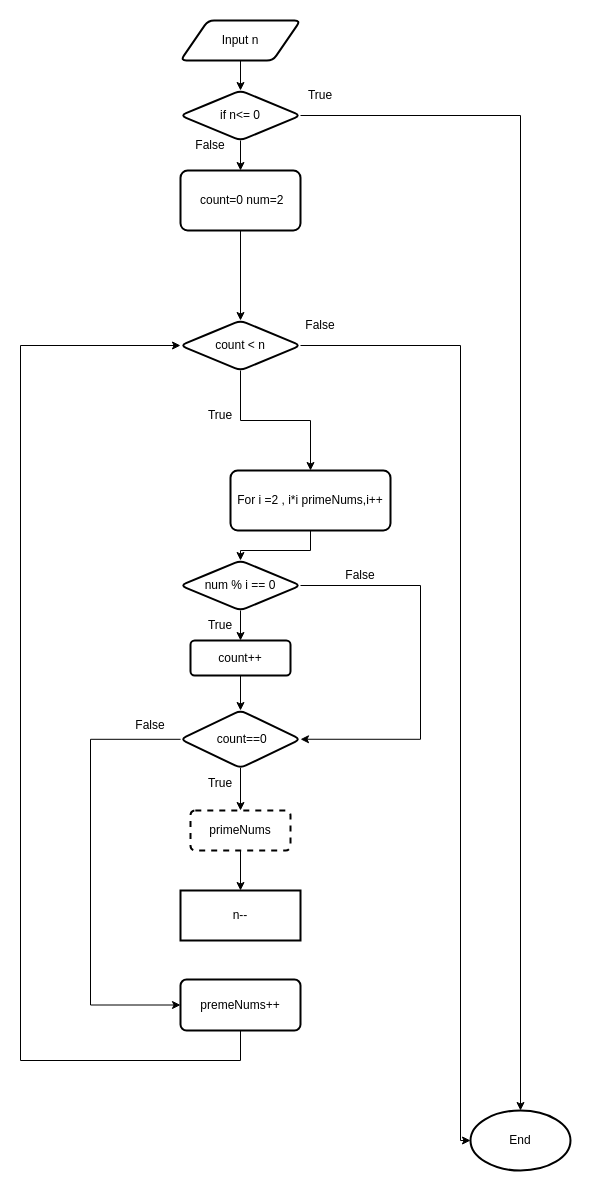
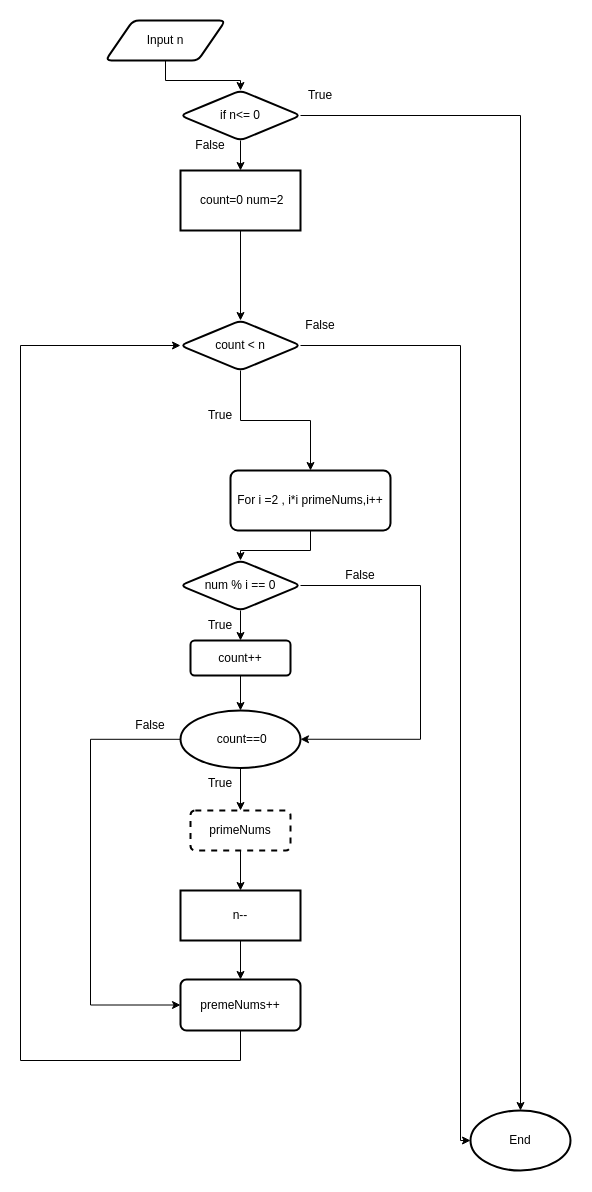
(241, 41) -> (166, 41)
(241, 201) -> (241, 201)
(241, 739) -> (241, 739)
none -> (241, 958)
